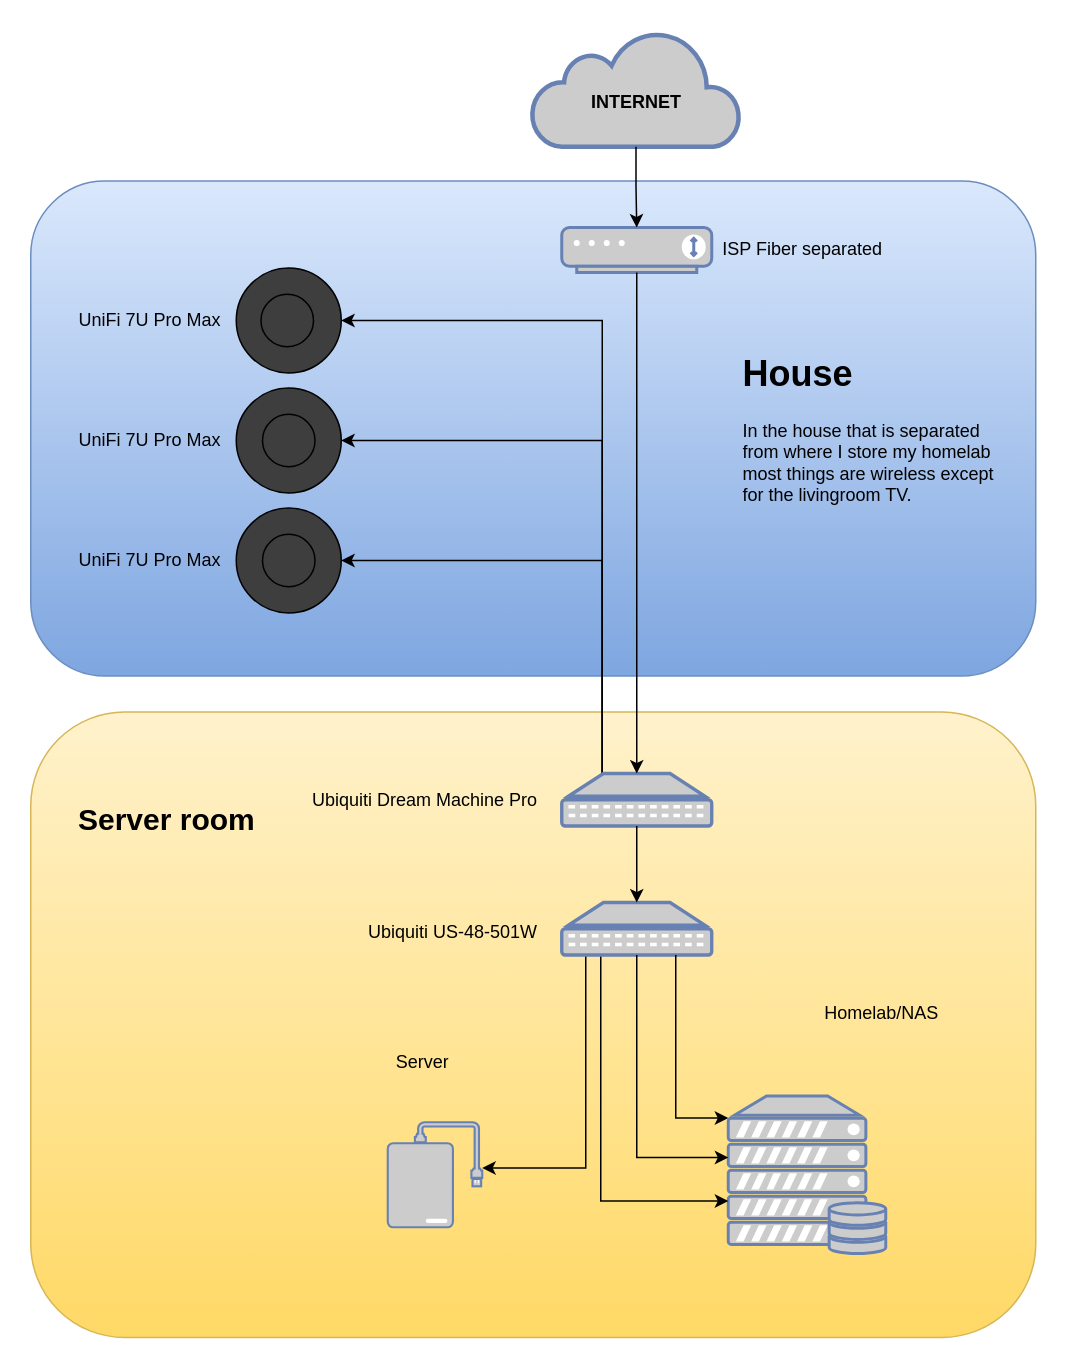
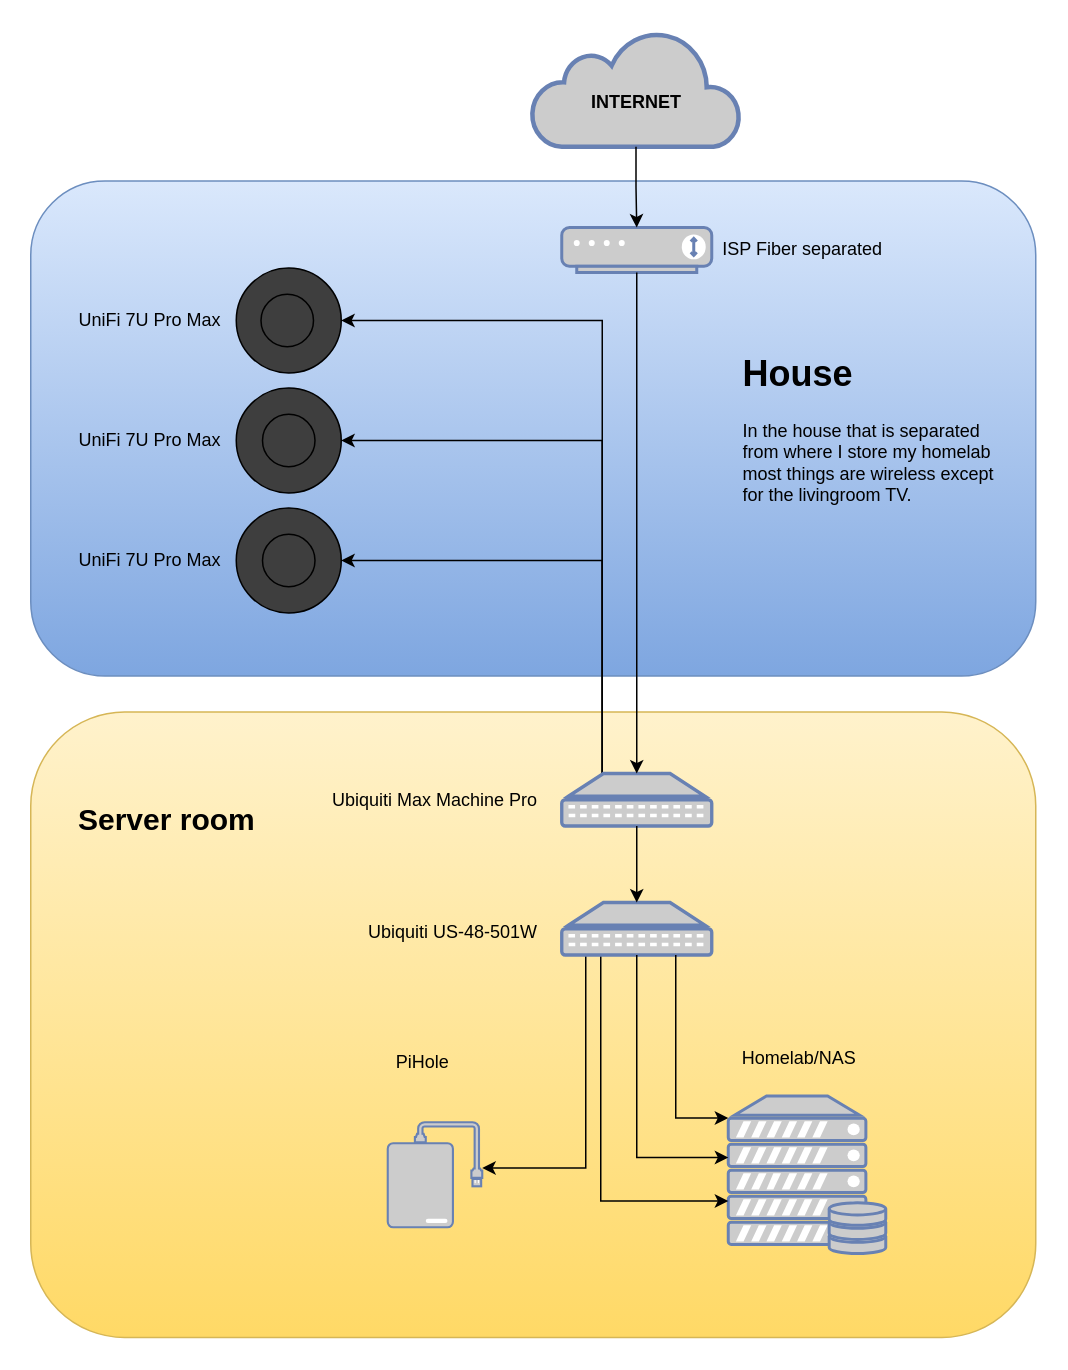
(423, 800) -> (433, 800)
(882, 1006) -> (800, 1051)
(423, 1047) -> (423, 1047)
